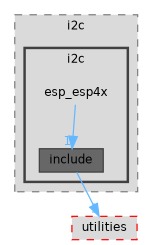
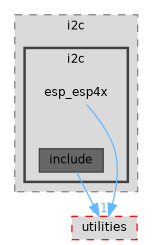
(74, 121) -> (115, 151)
